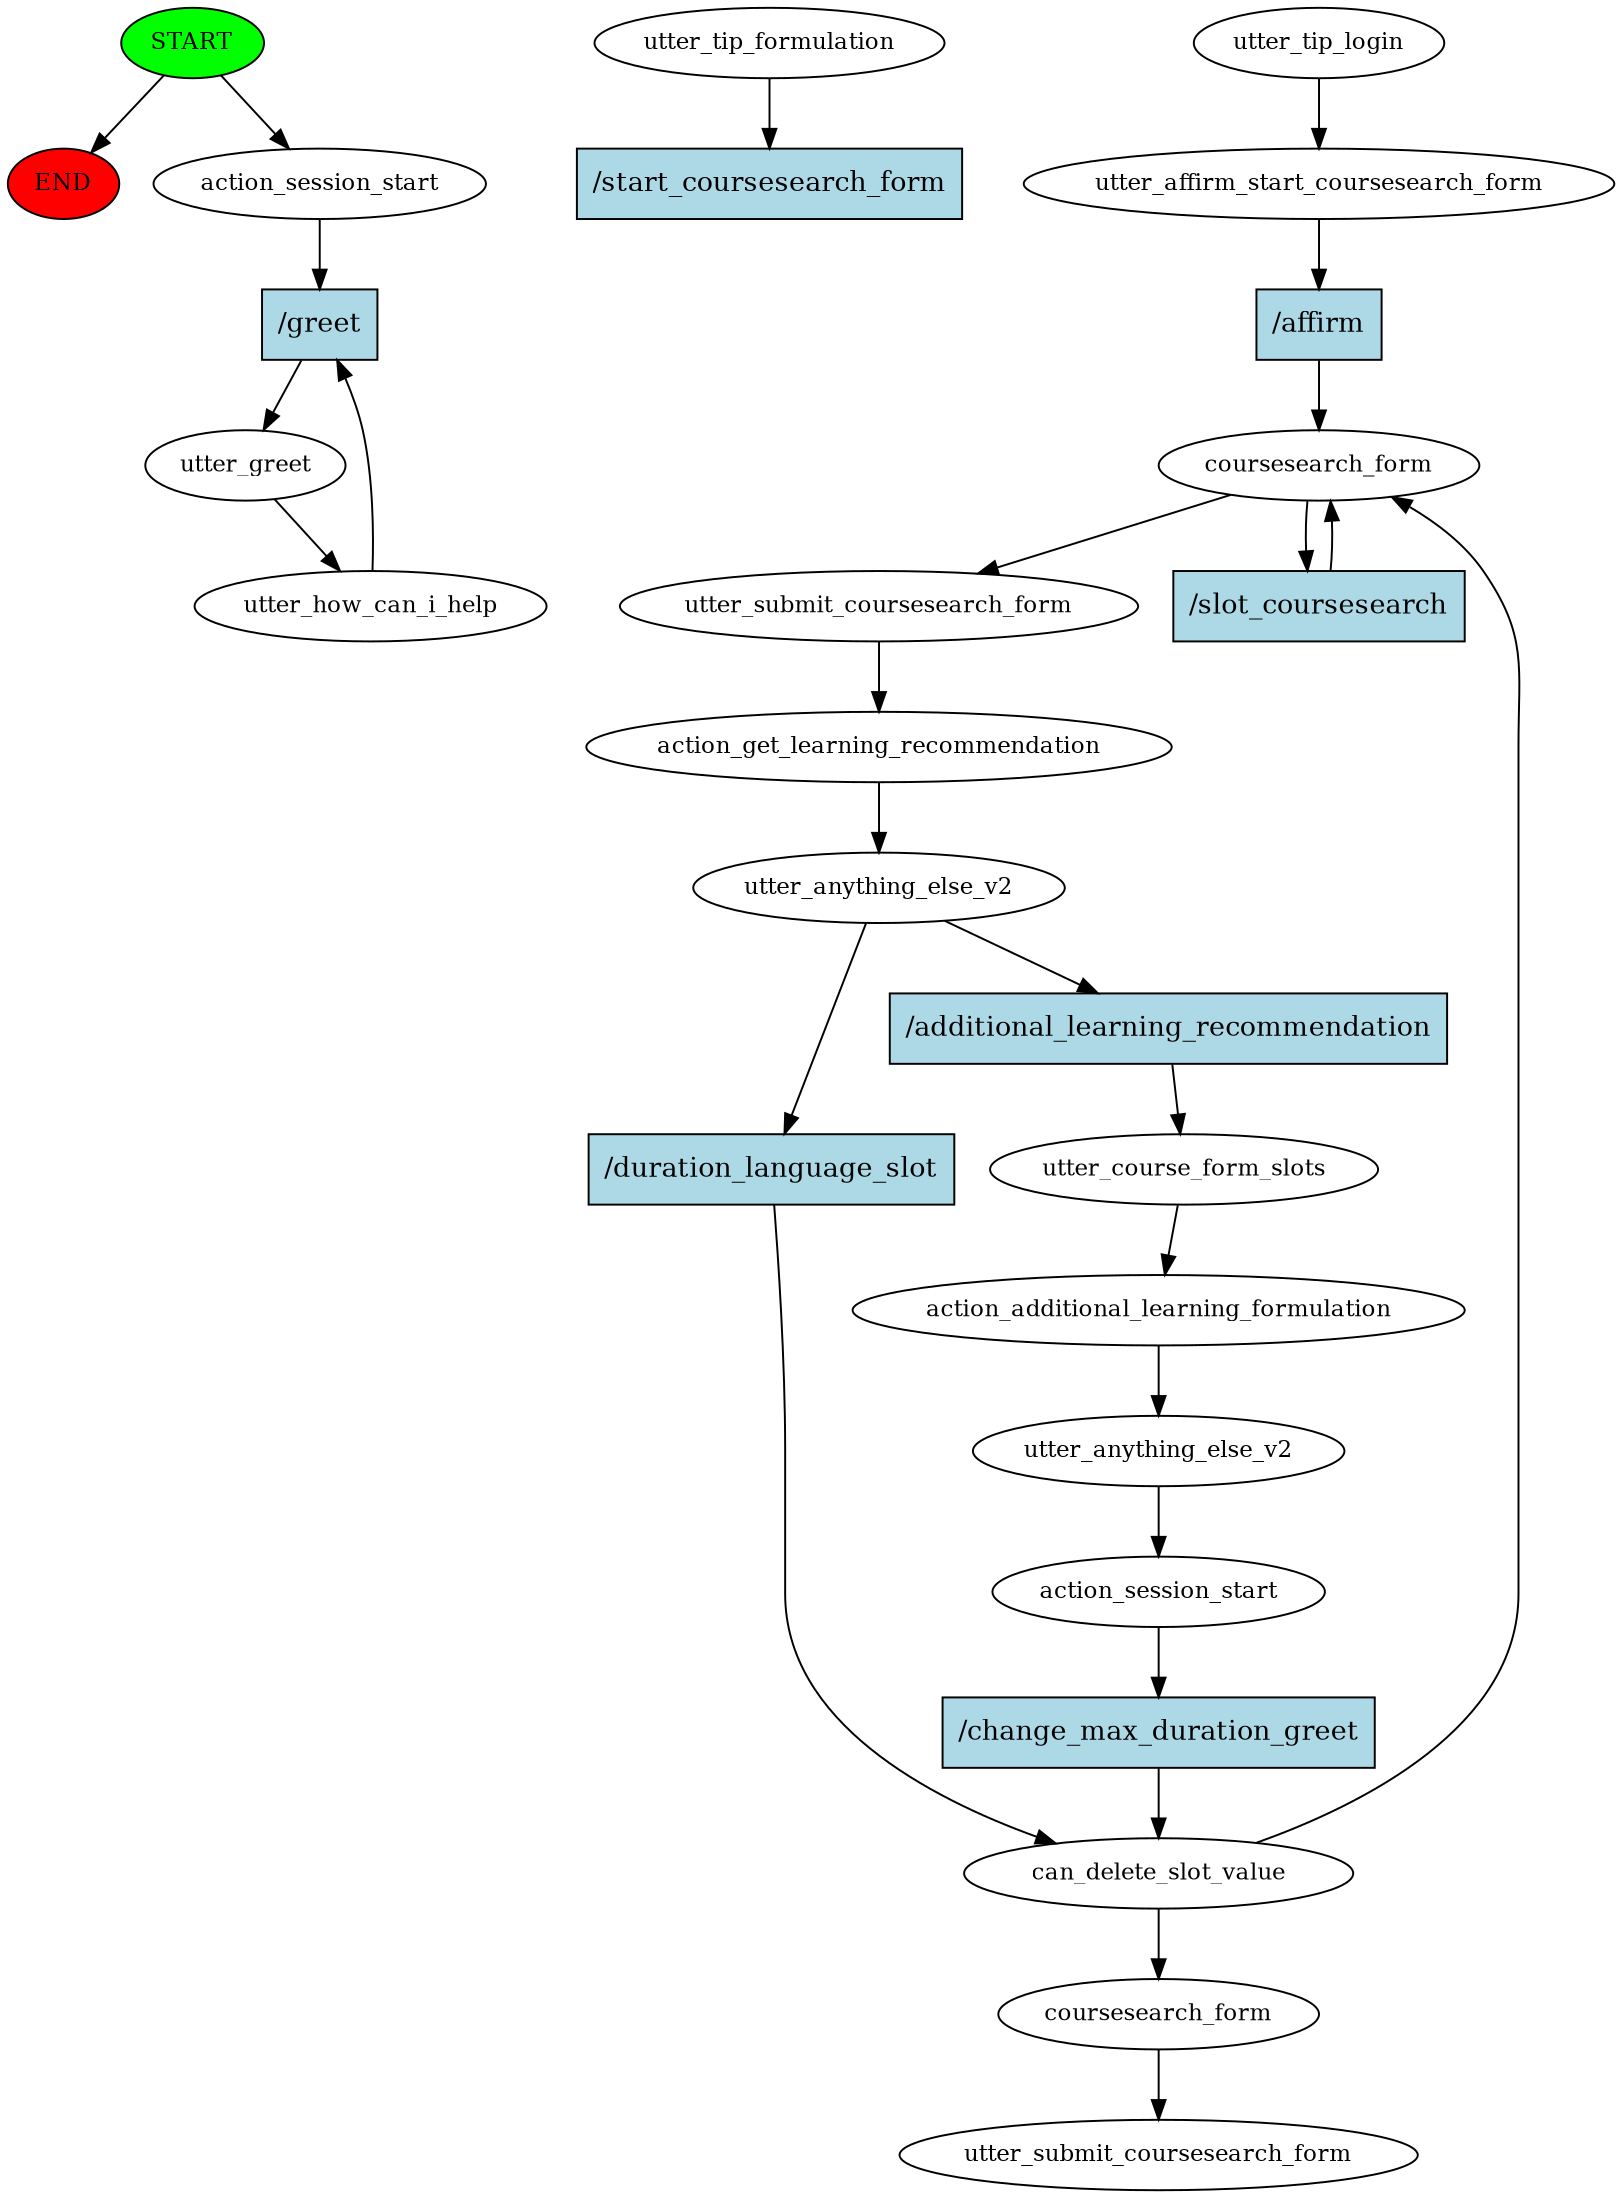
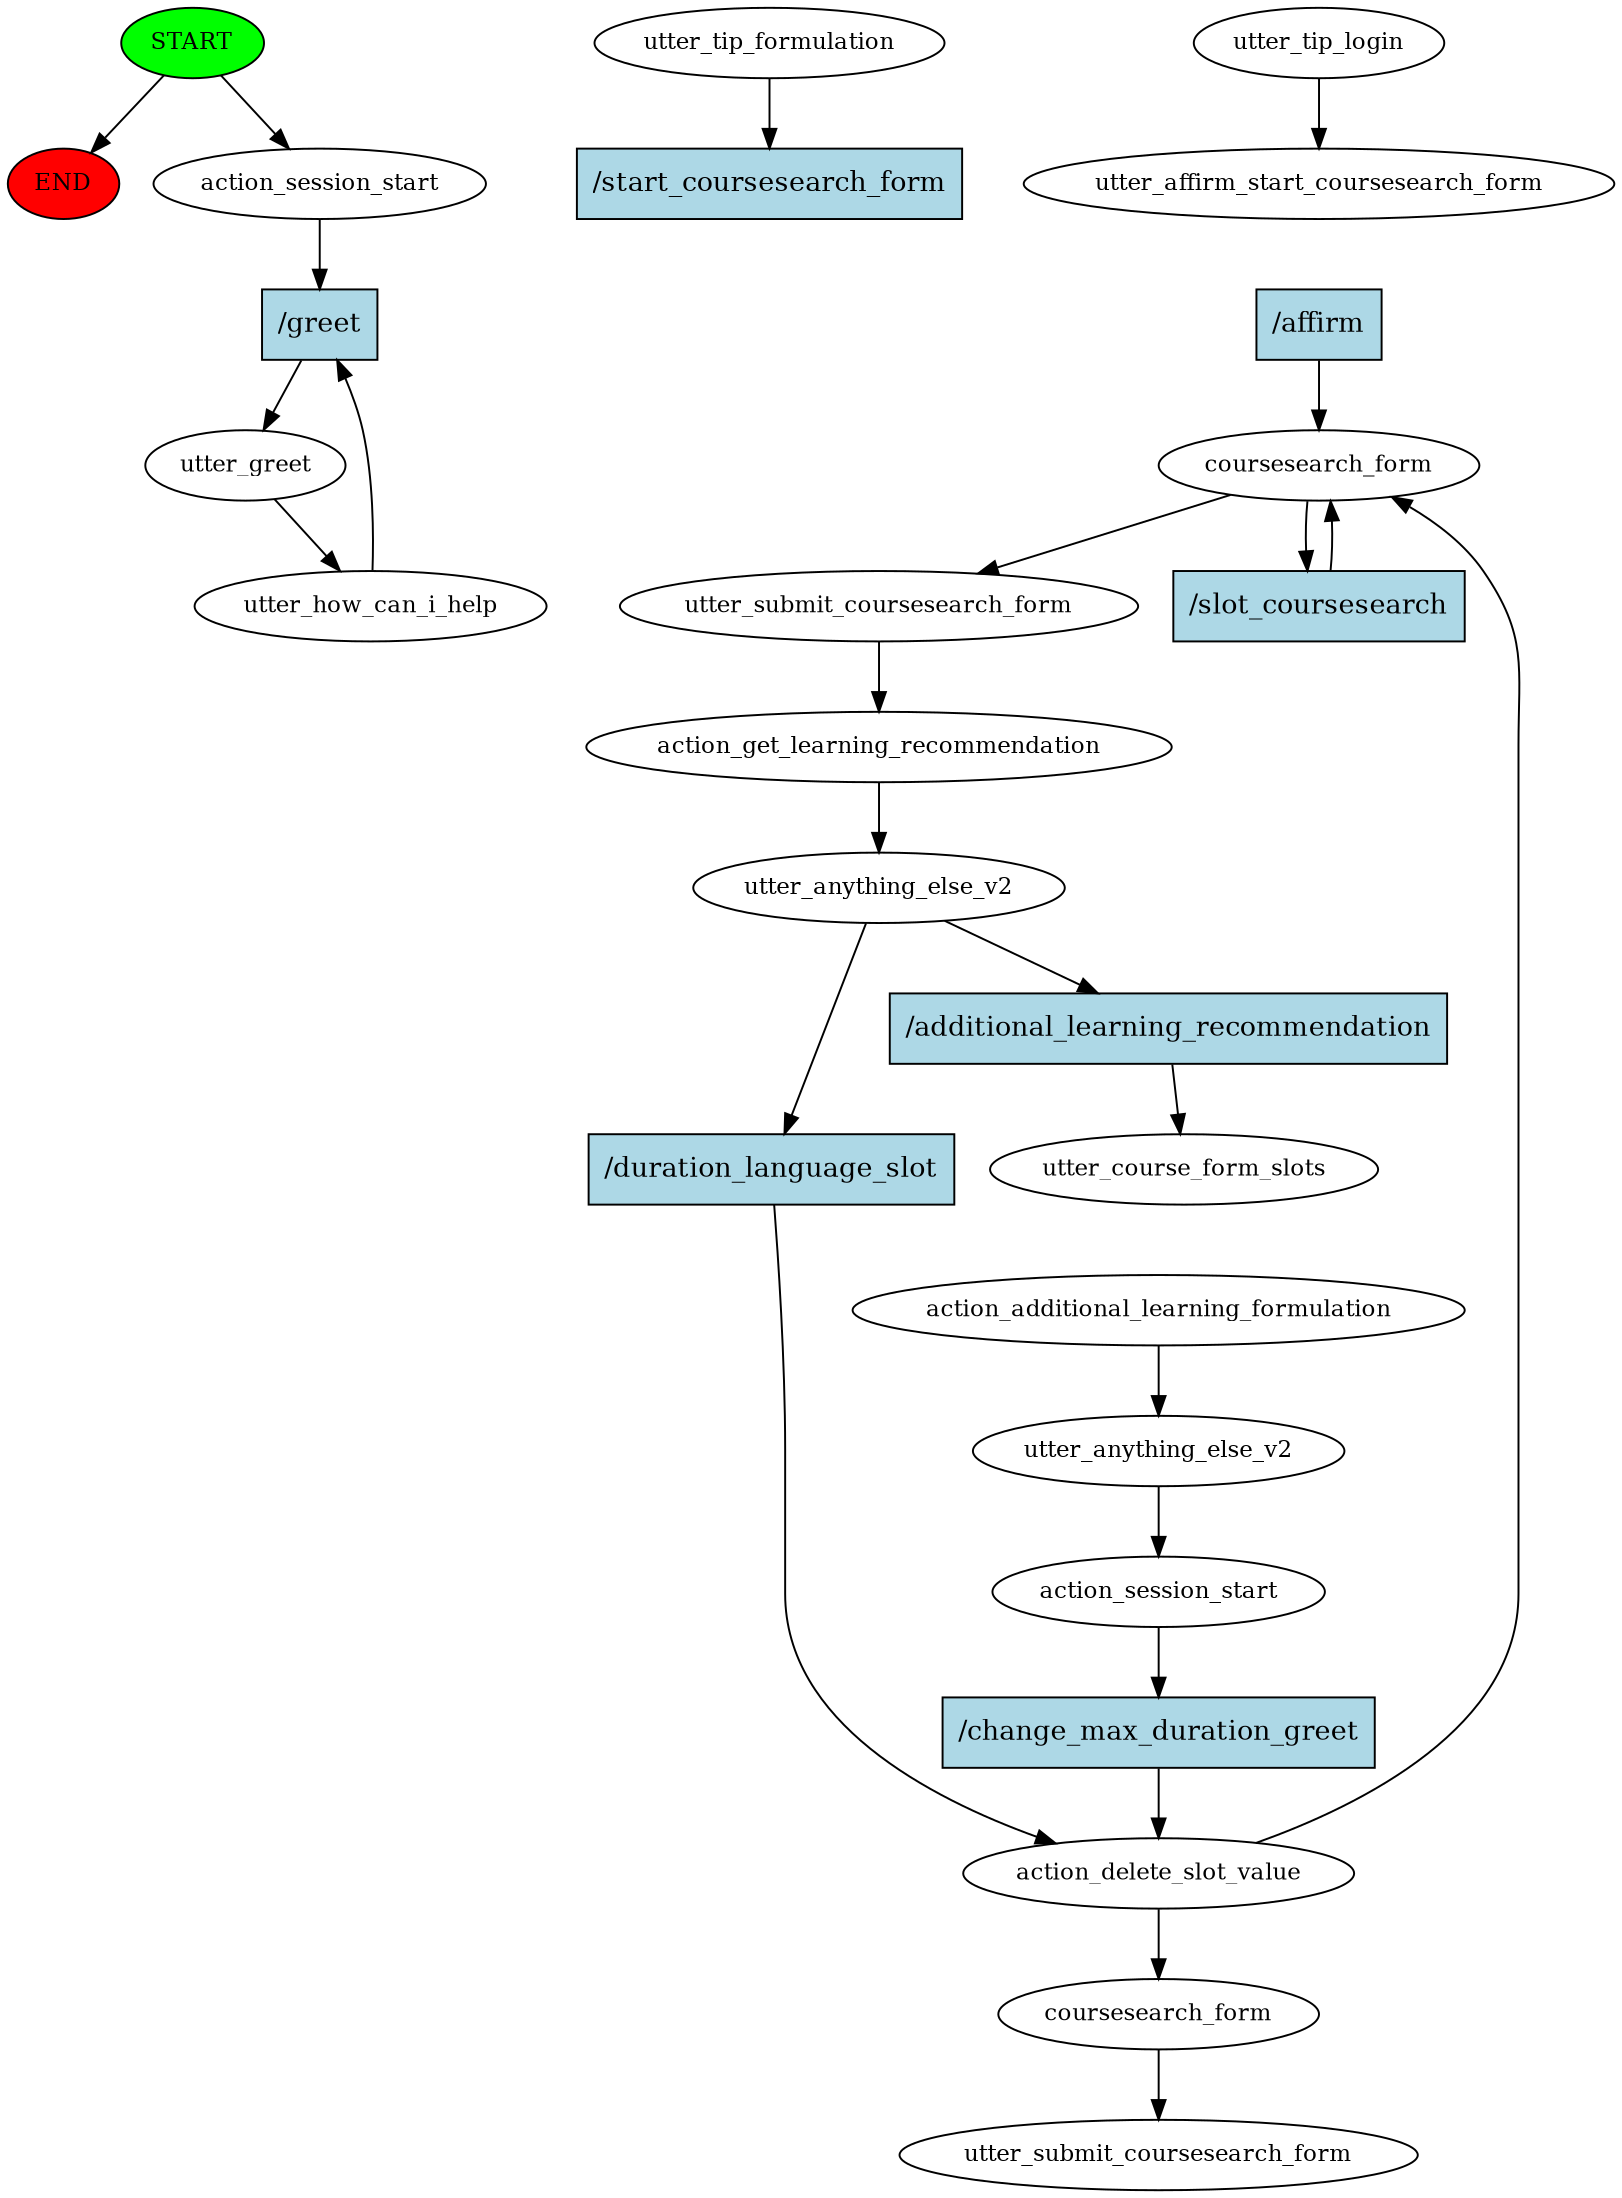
(1319, 245) -> none
(1173, 1230) -> none
(1159, 1873) -> (1159, 1873)
